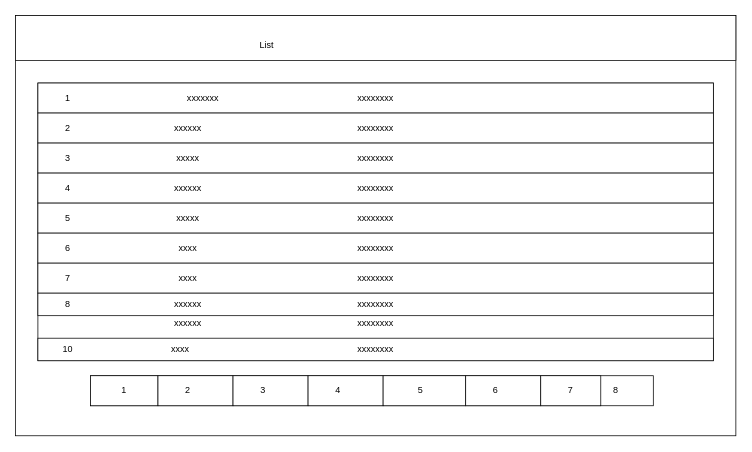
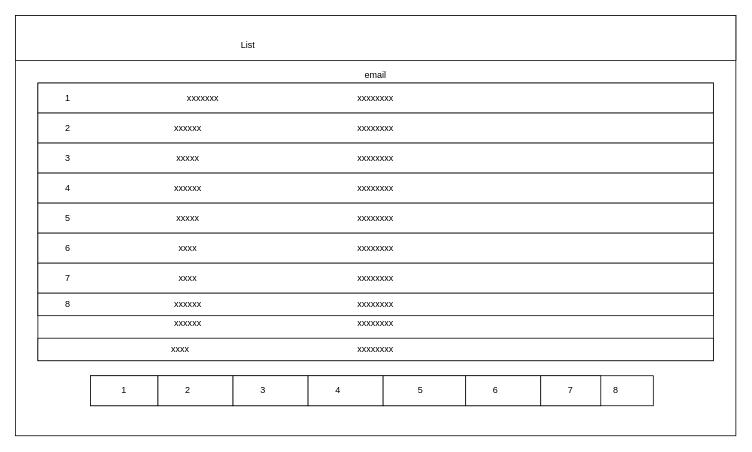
(267, 45) -> (248, 45)
none -> (375, 75)
(68, 349) -> none
